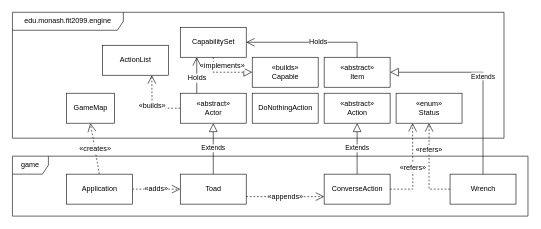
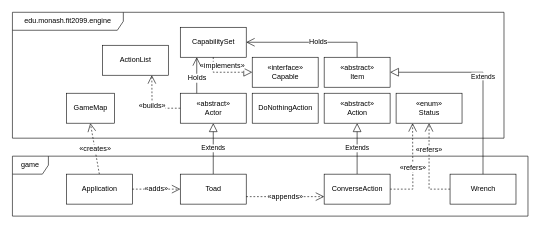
(286, 72) -> (286, 72)
